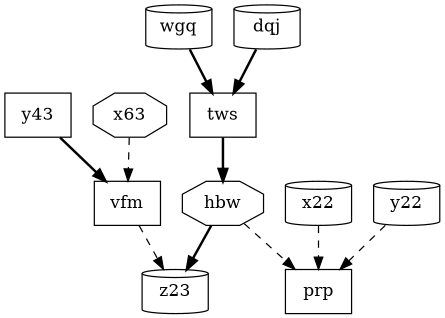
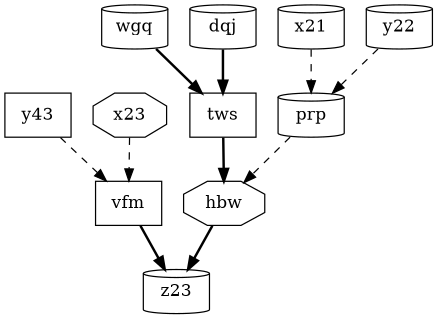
(130, 115) -> (130, 115)
(78, 155) -> (79, 155)
(318, 203) -> (311, 27)
(148, 242) -> (150, 242)
(265, 242) -> (271, 156)
(318, 292) -> (311, 115)
